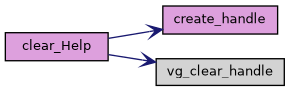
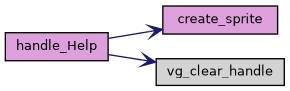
(220, 20) -> (220, 20)
(57, 47) -> (57, 47)
